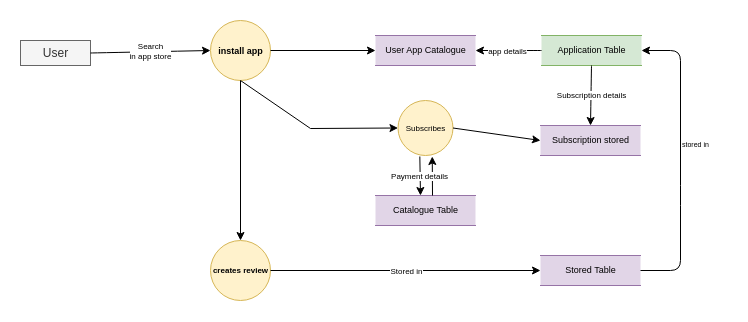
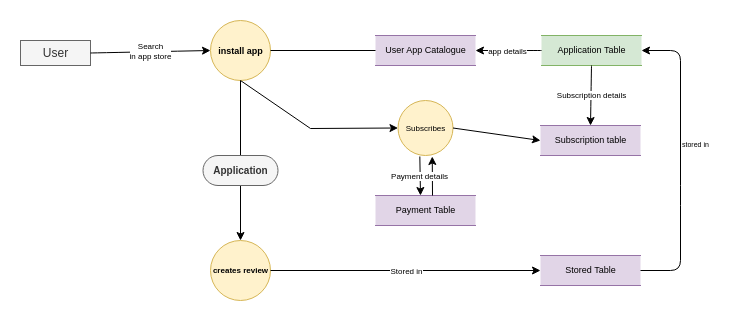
(367, 51) -> (370, 51)
(591, 141) -> (591, 141)
none -> (241, 171)
(426, 211) -> (426, 211)
